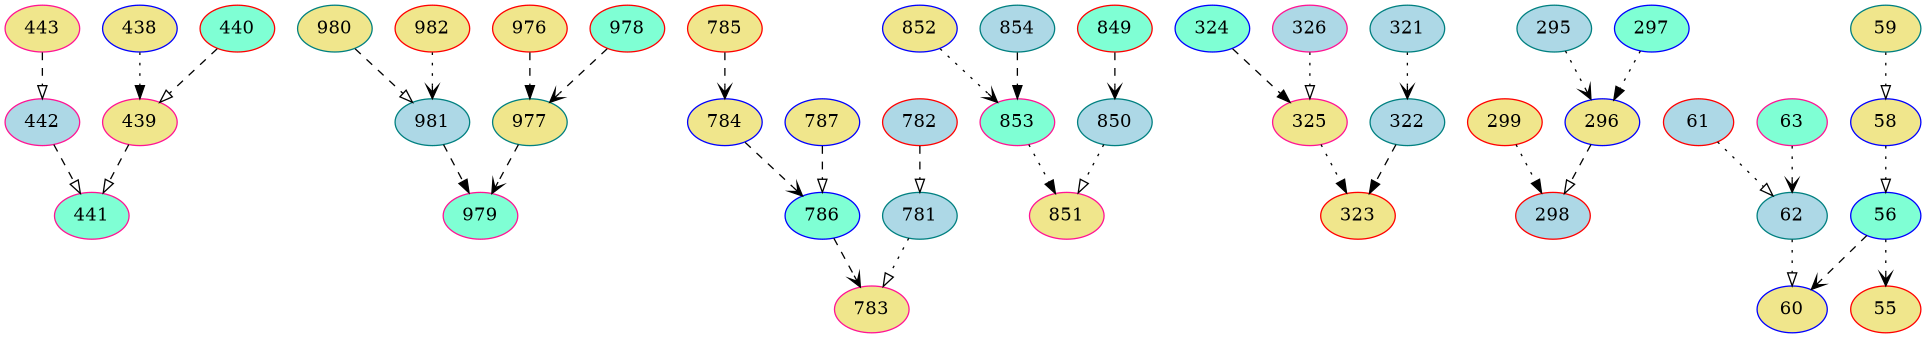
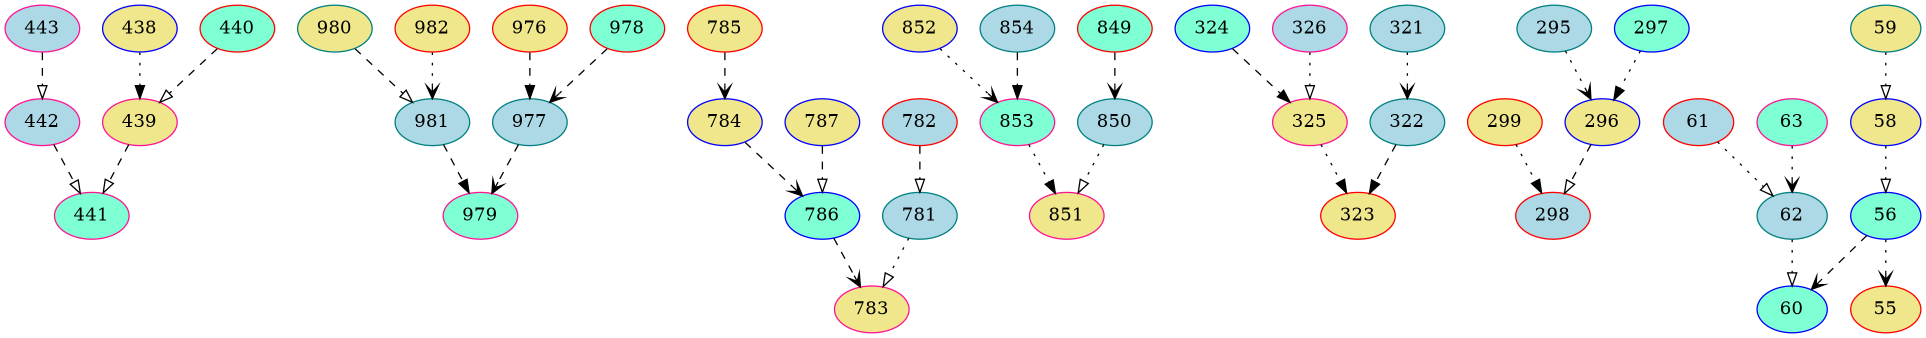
(42, 29) -> (42, 29)
(530, 122) -> (530, 122)
(1792, 309) -> (1792, 309)
